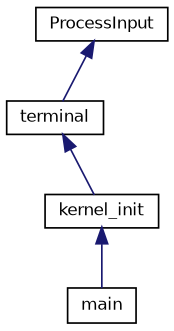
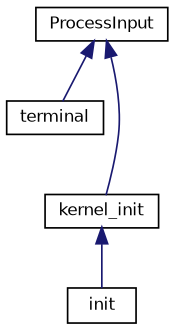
(82, 172) -> (119, 127)
(102, 306) -> (102, 306)
